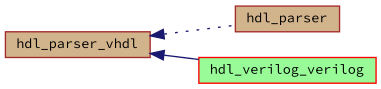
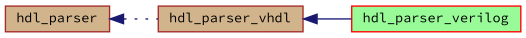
(200, 30) -> (141, 19)
(287, 70) -> (436, 19)
